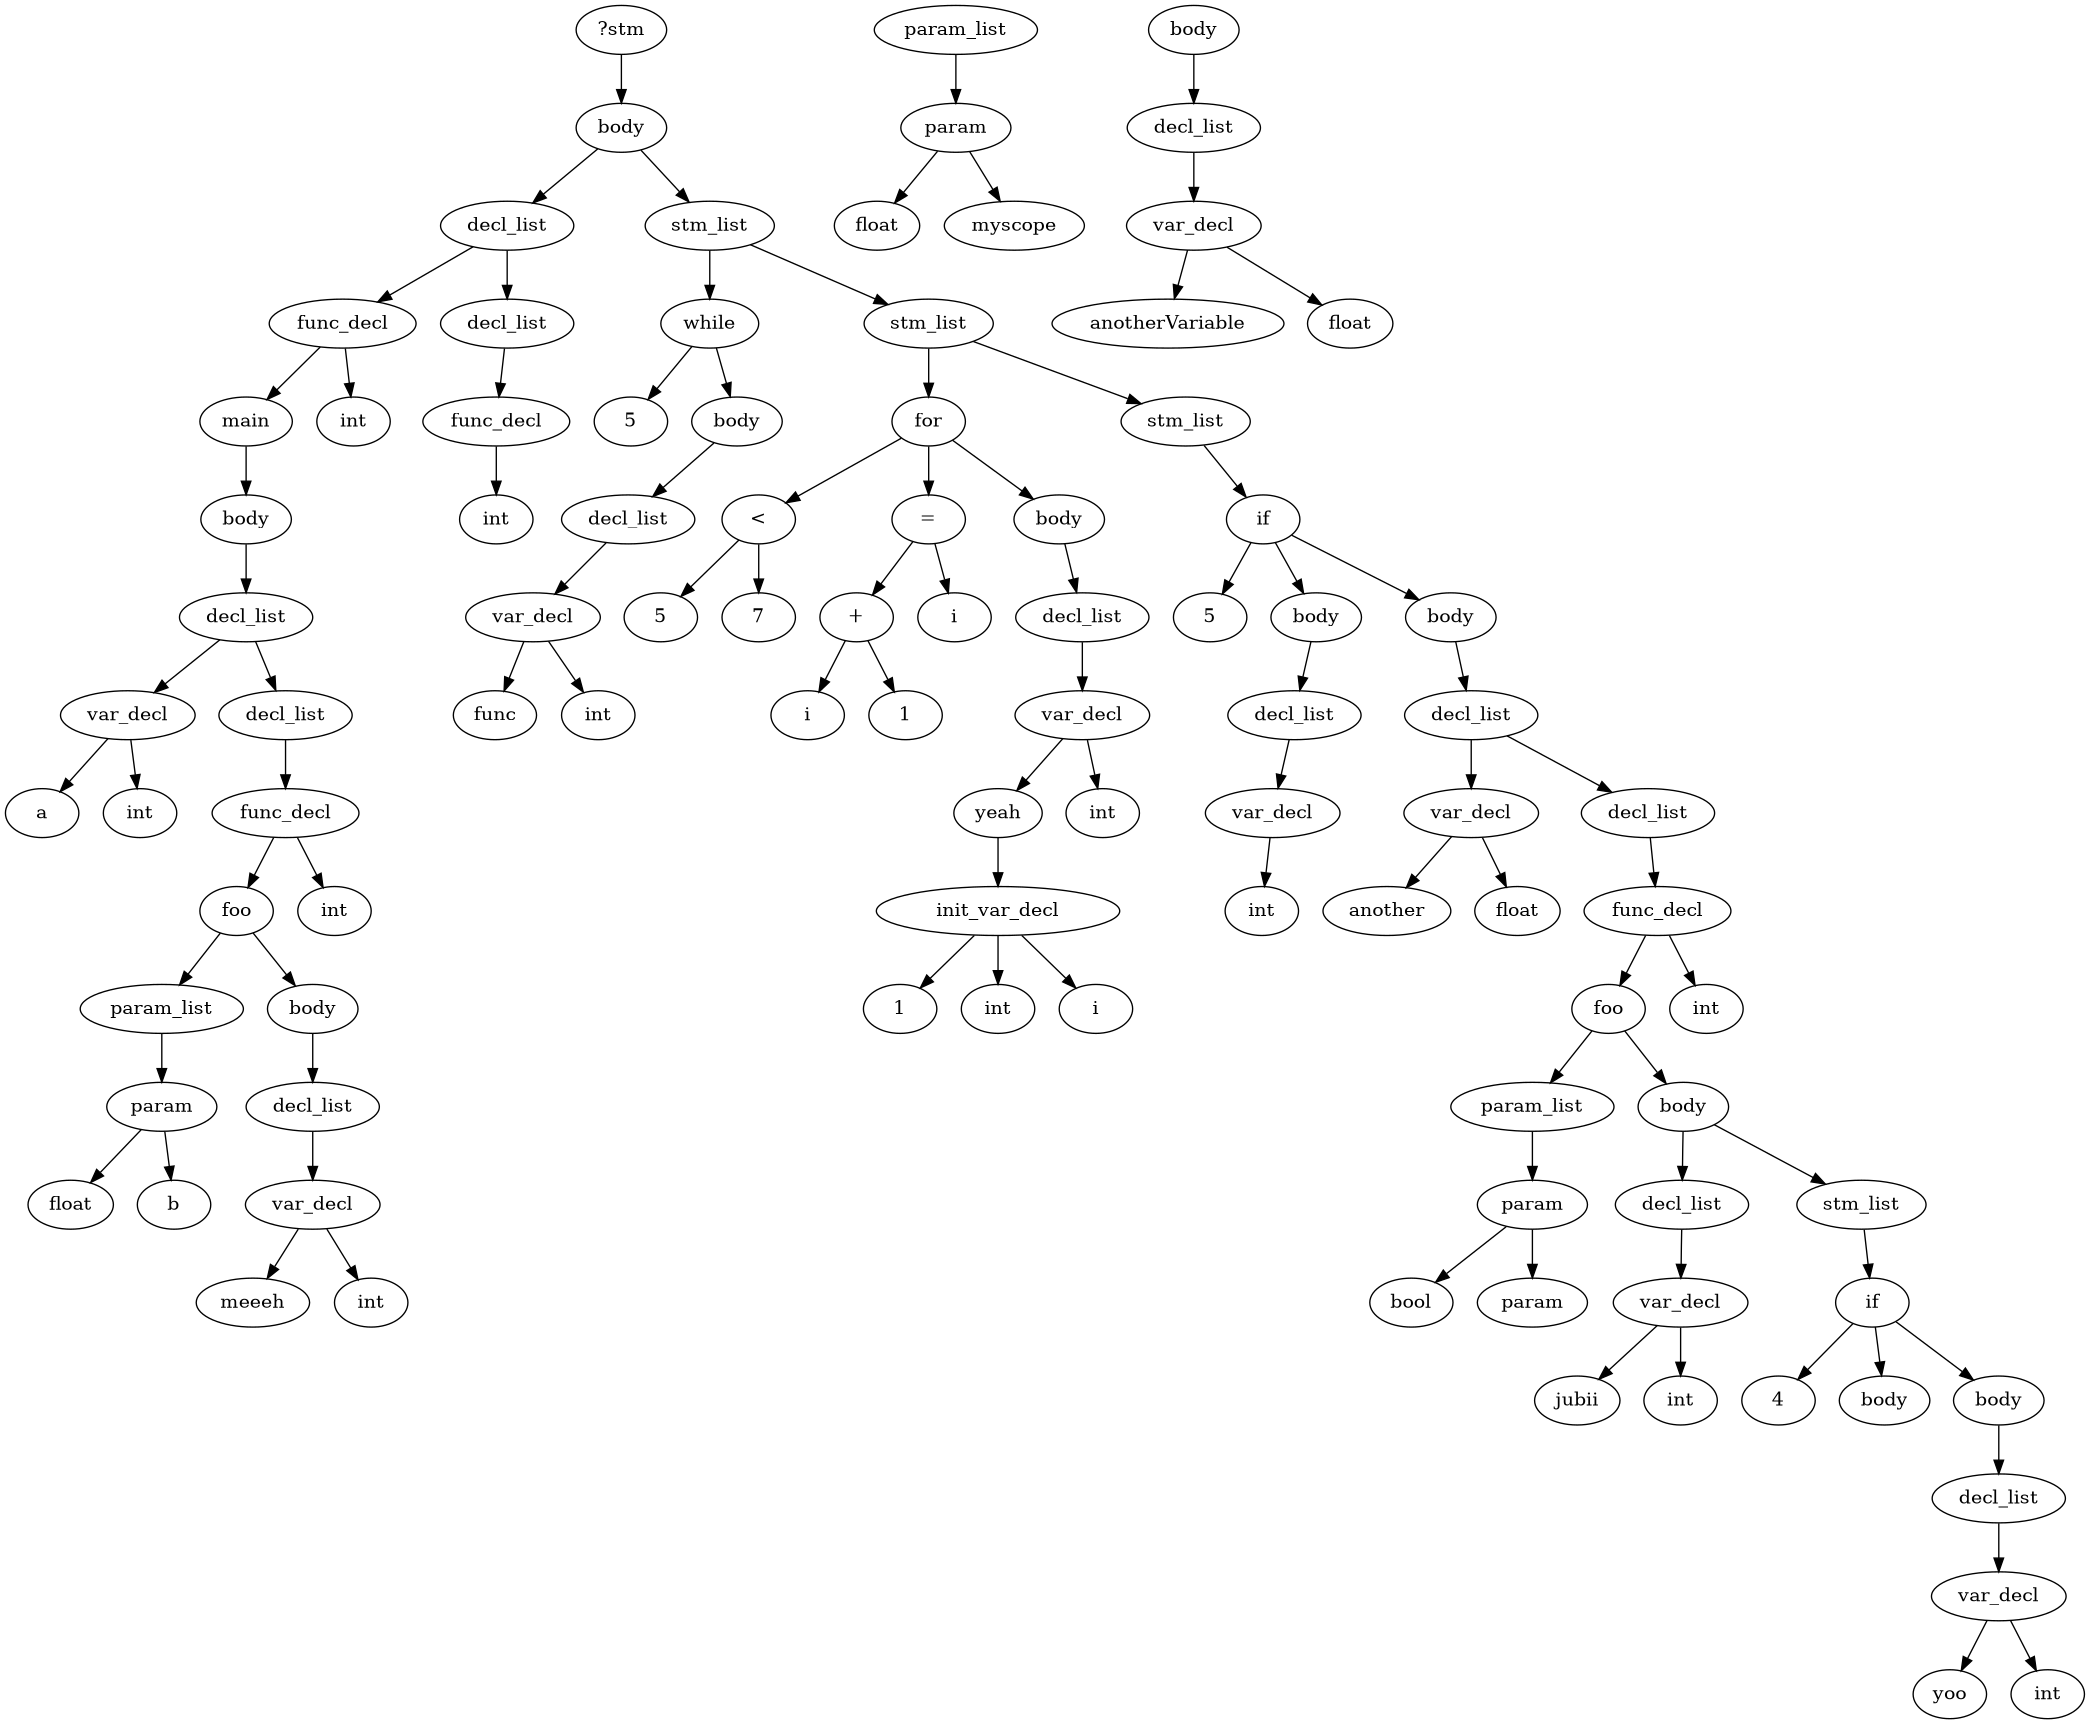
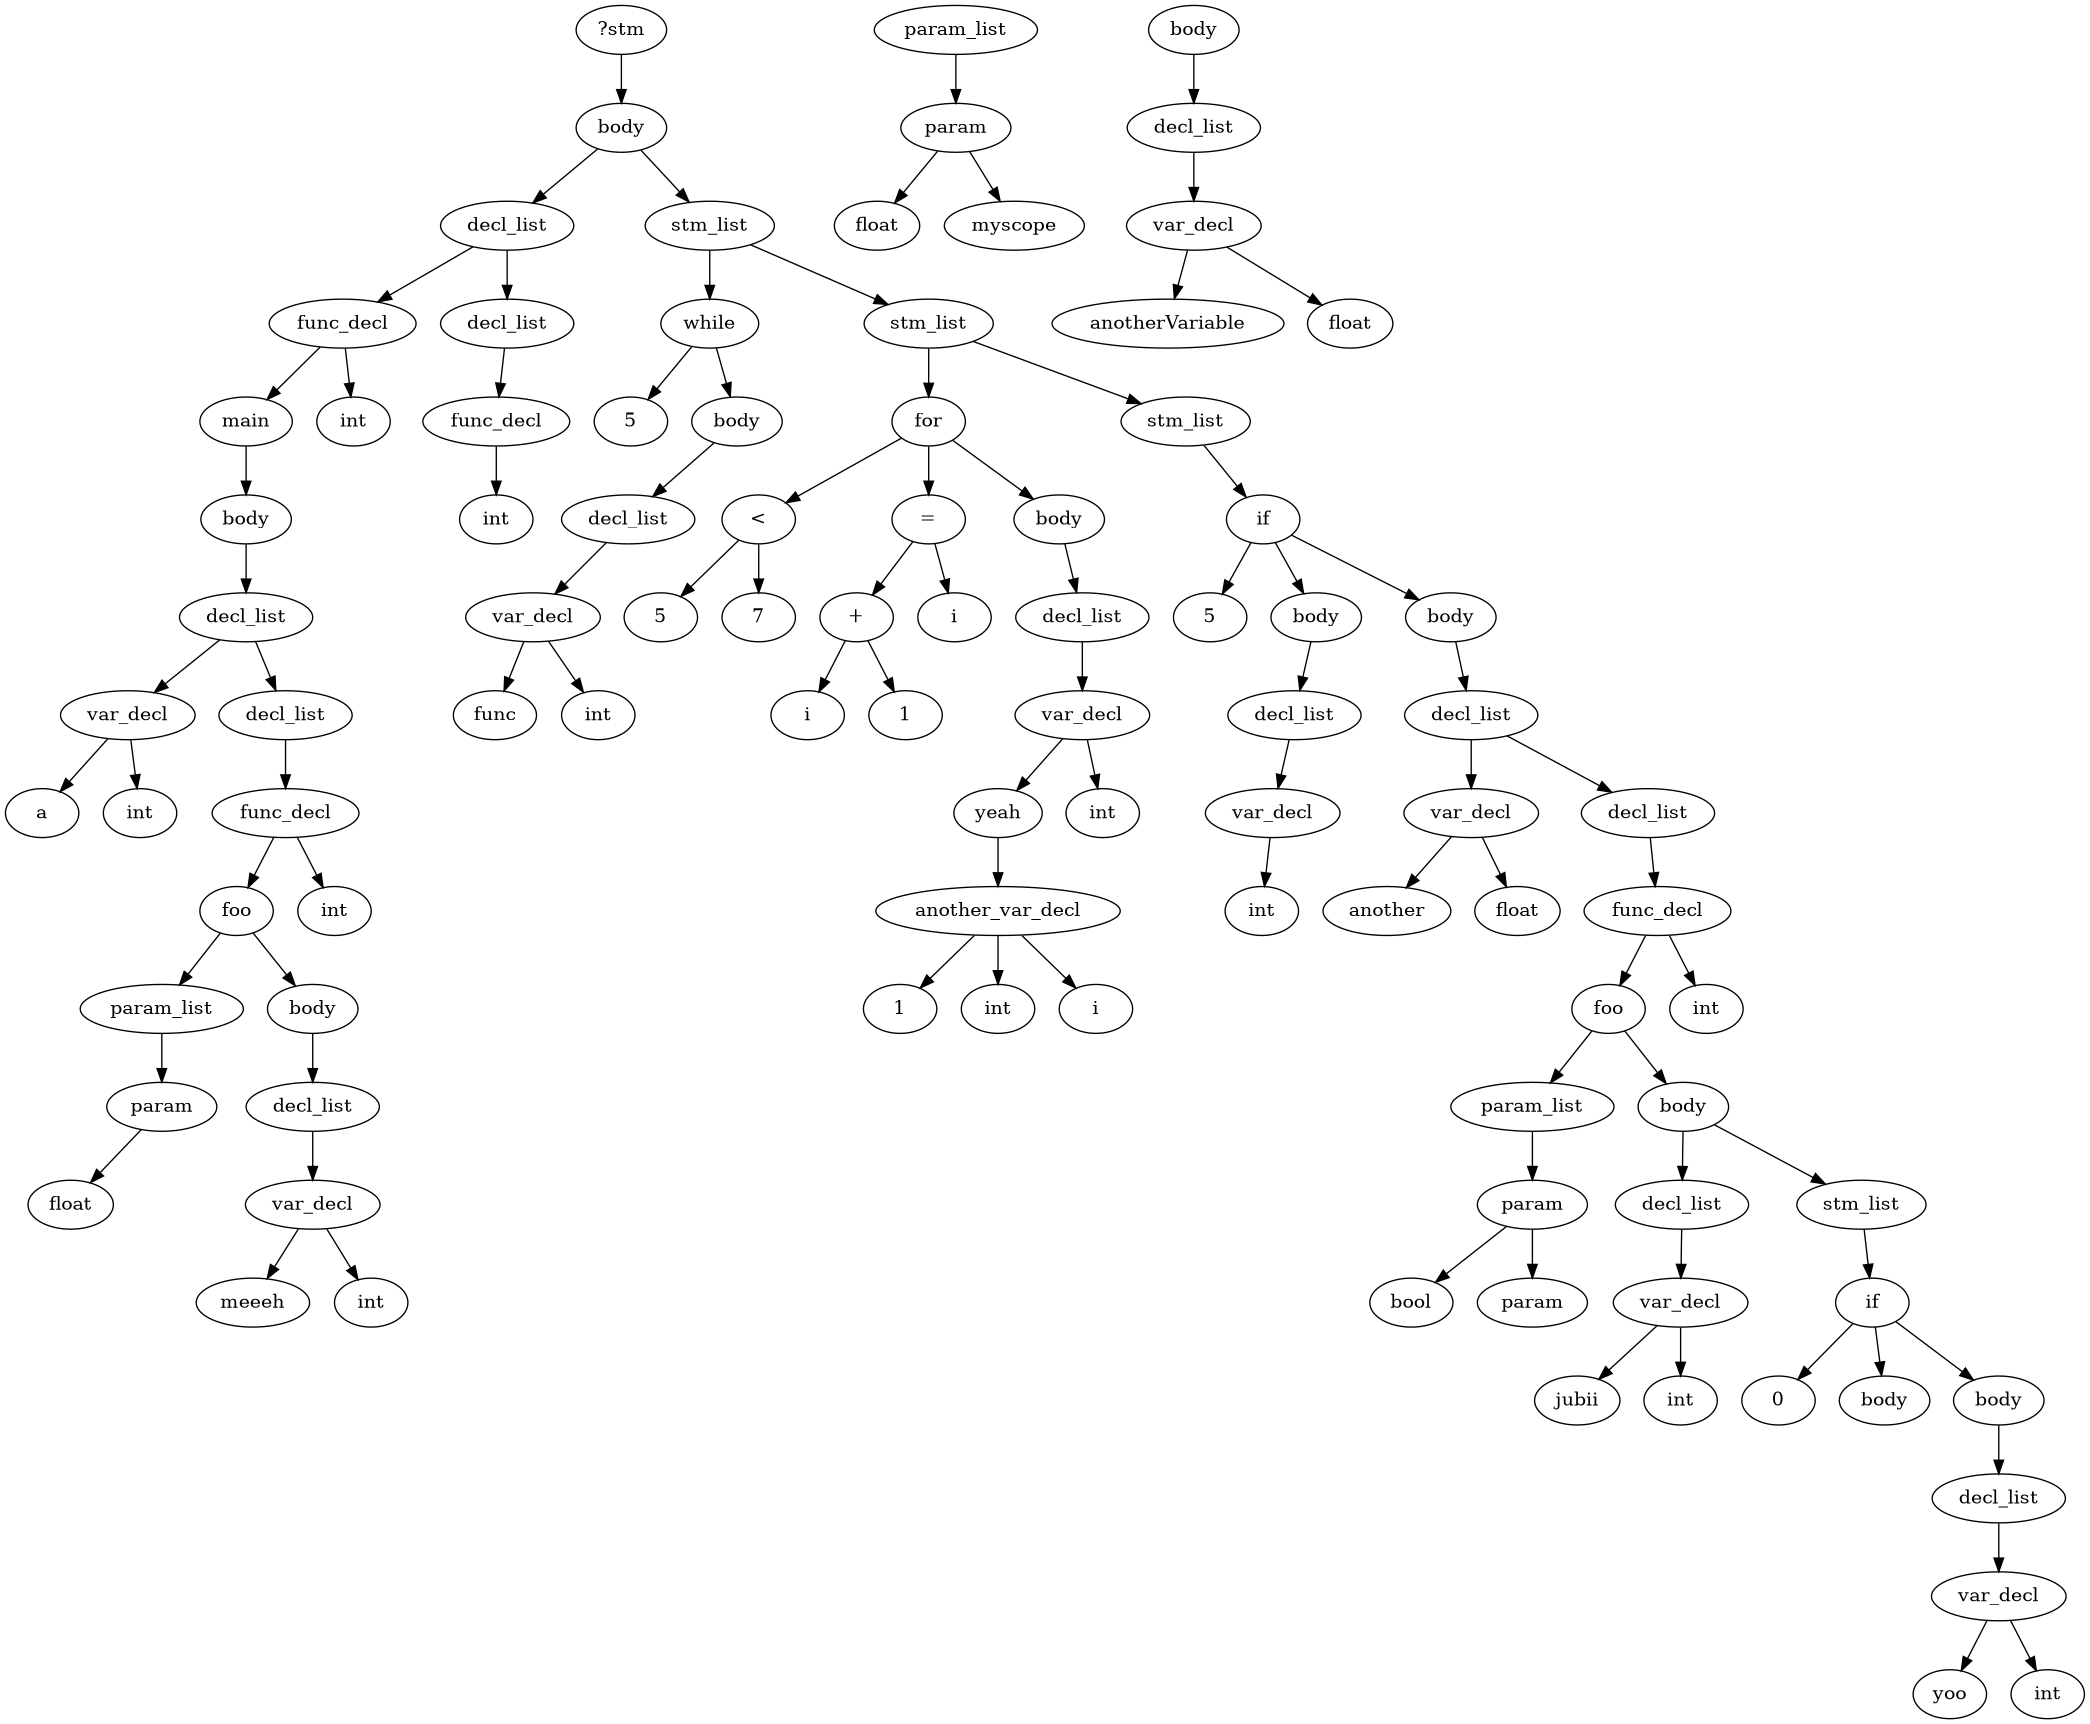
(998, 911) -> (998, 911)
(174, 1205) -> none
(1779, 1401) -> (1779, 1401)
